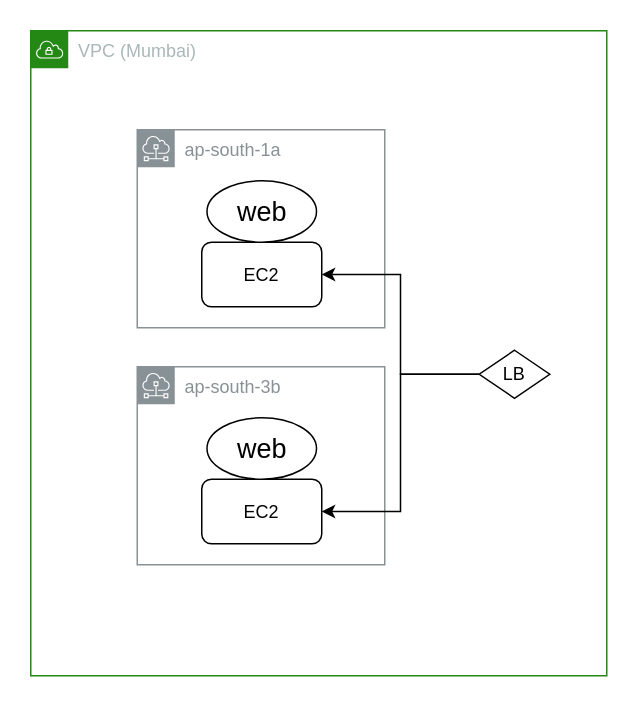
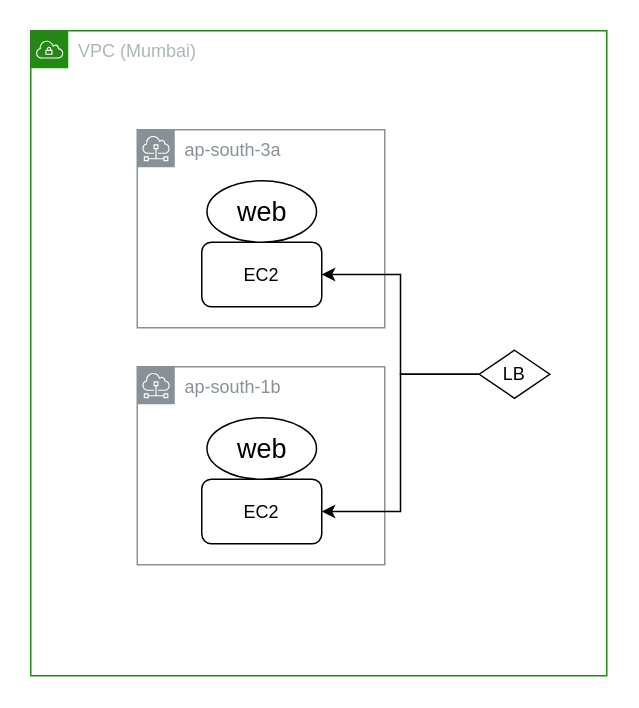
(241, 151) -> (241, 151)
(241, 388) -> (241, 388)
